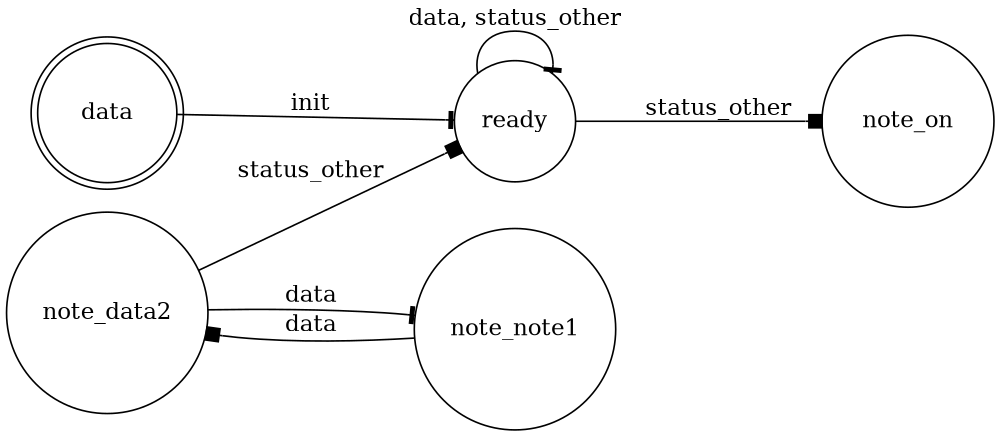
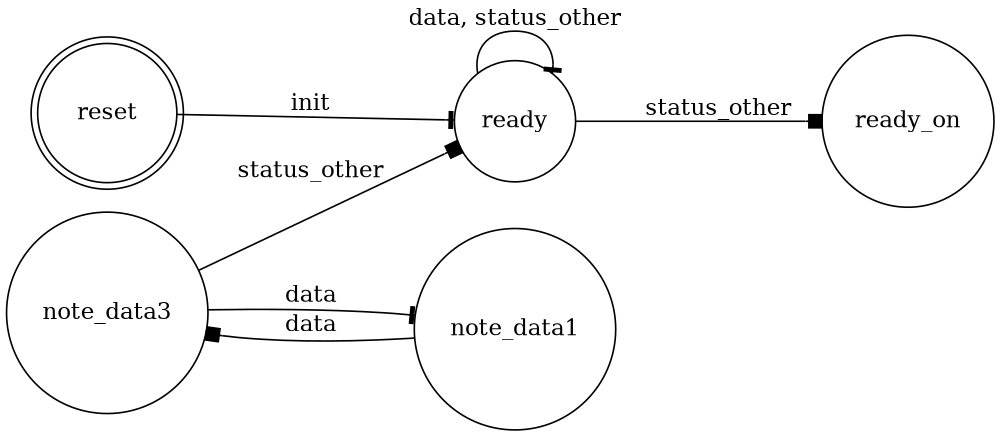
(107, 113) -> (107, 113)
(908, 121) -> (908, 121)
(107, 313) -> (107, 313)
(515, 329) -> (515, 329)
